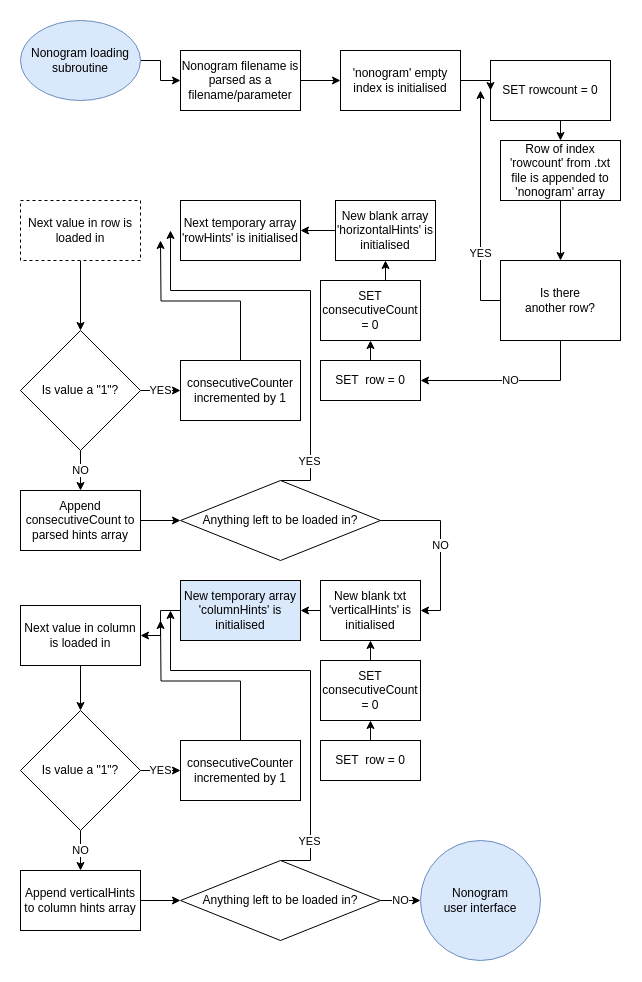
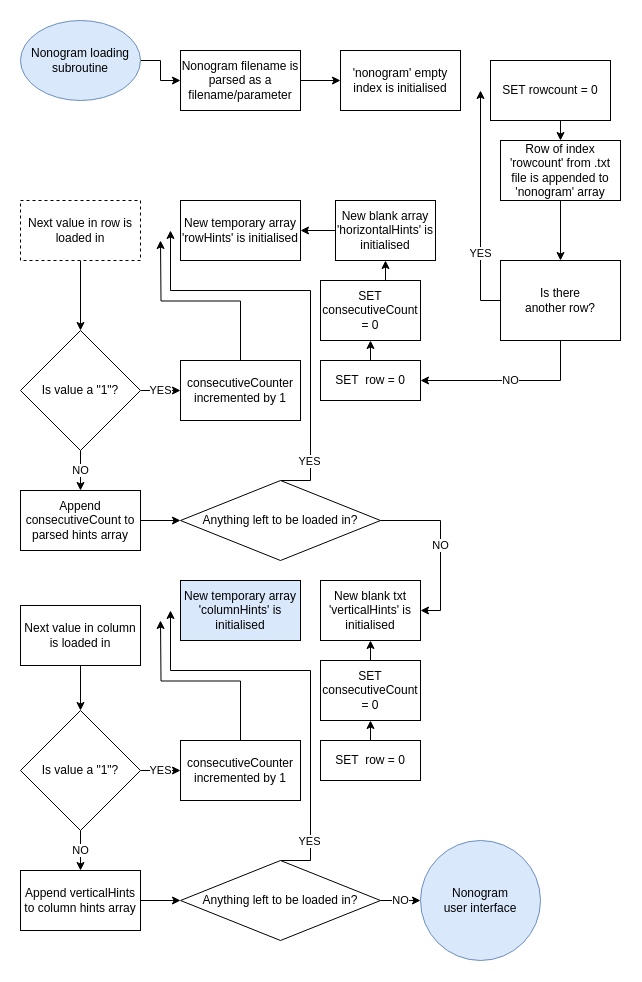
(477, 81) -> none
(241, 231) -> (241, 231)
(165, 611) -> none
(314, 611) -> none
